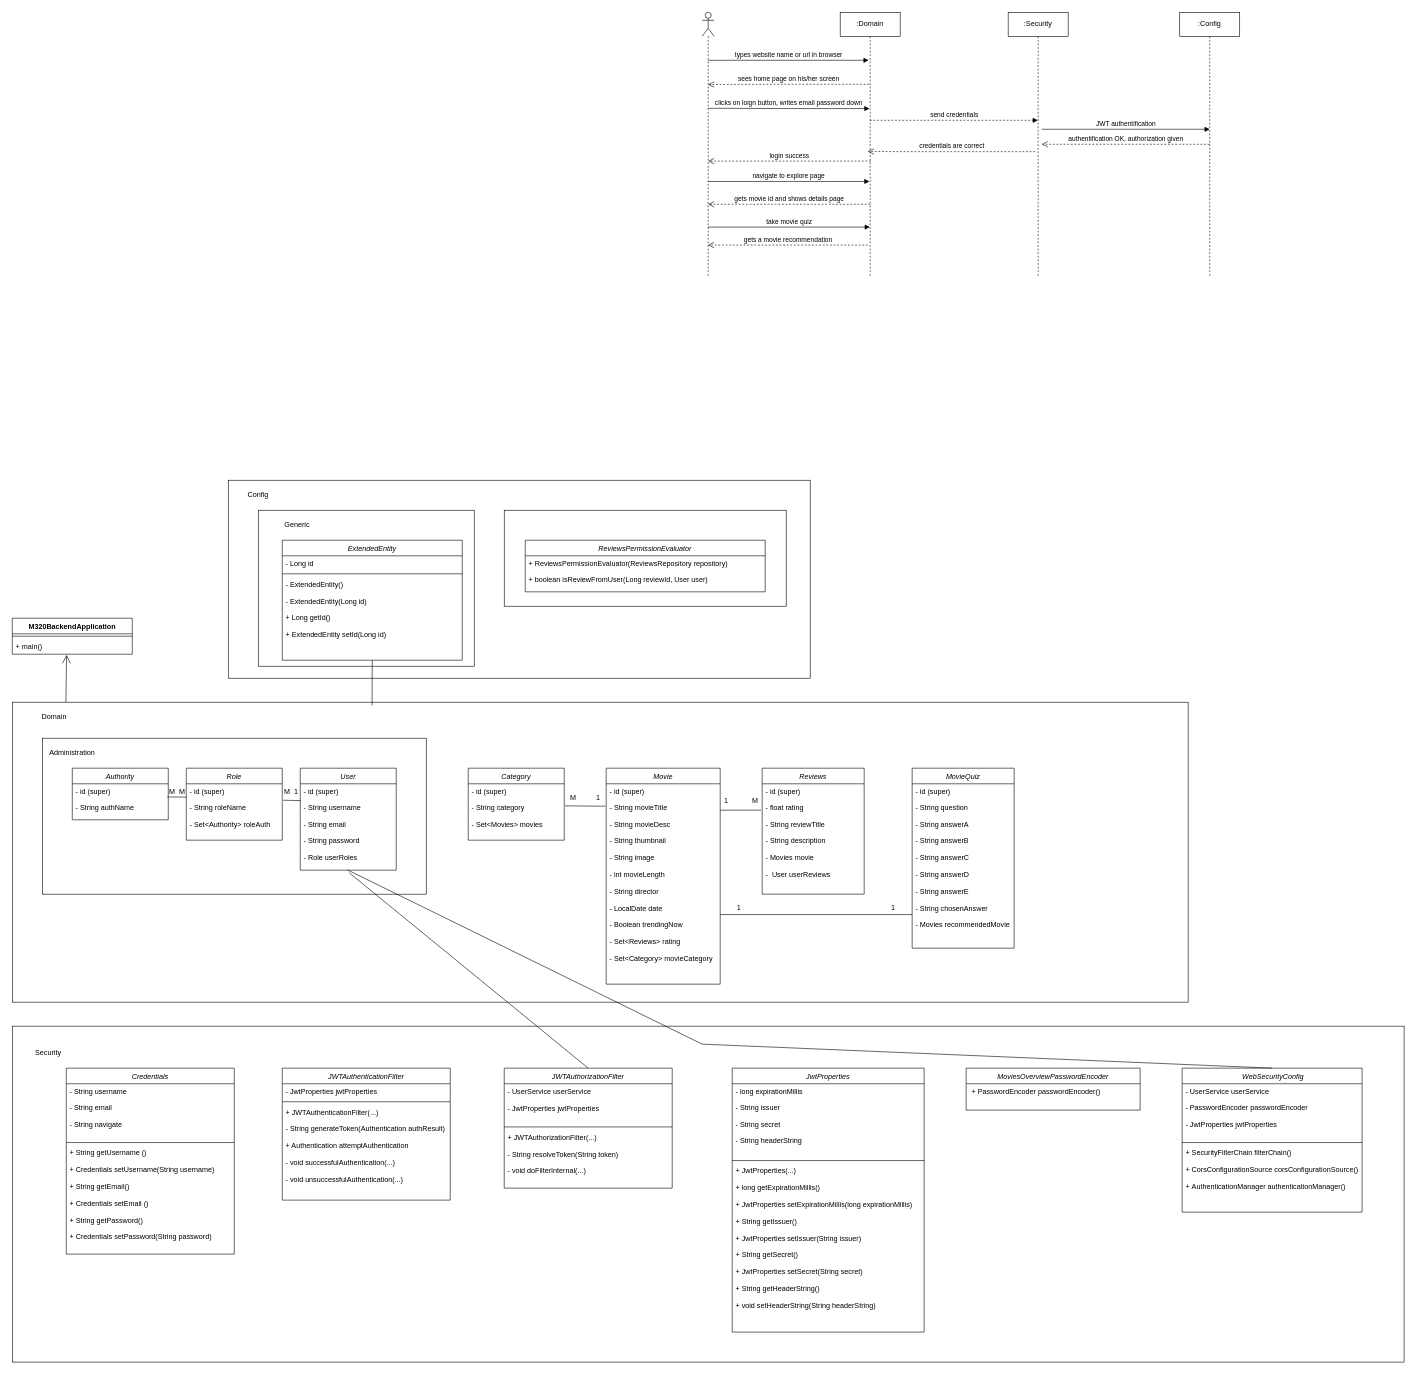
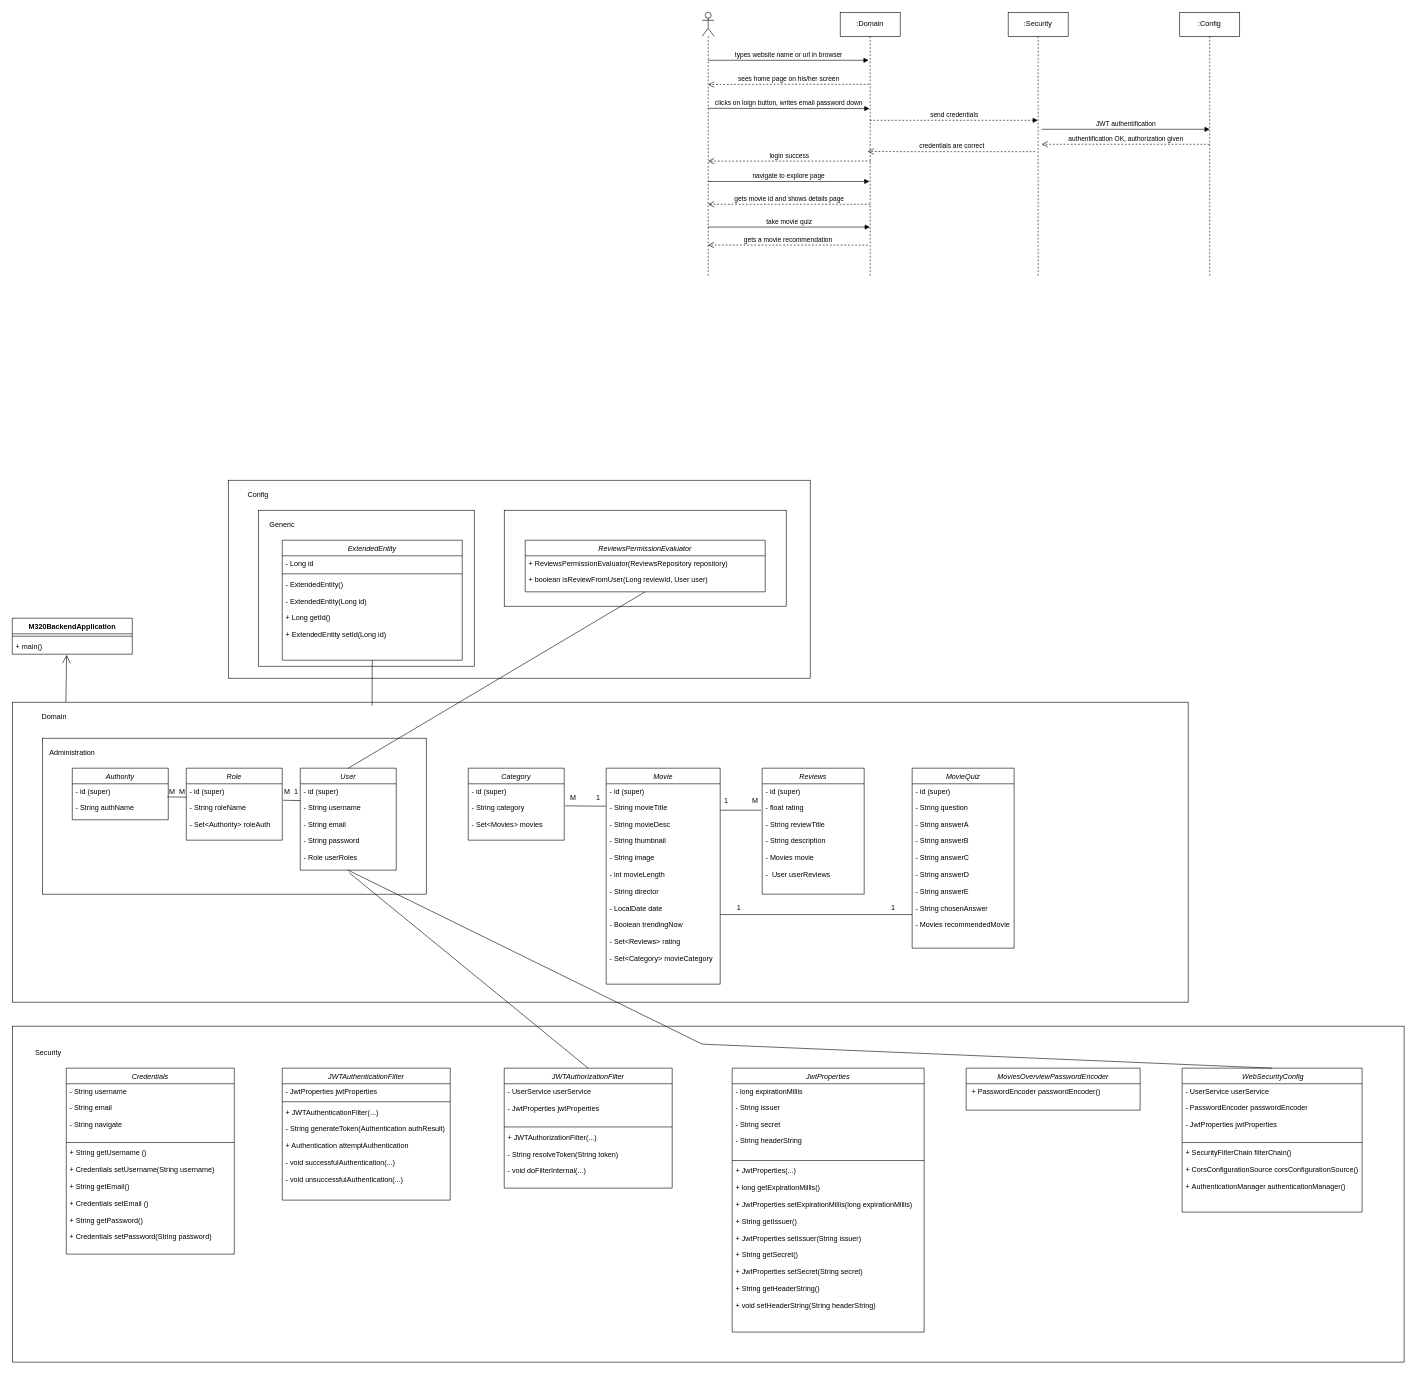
(297, 525) -> (282, 525)
none -> (496, 681)
